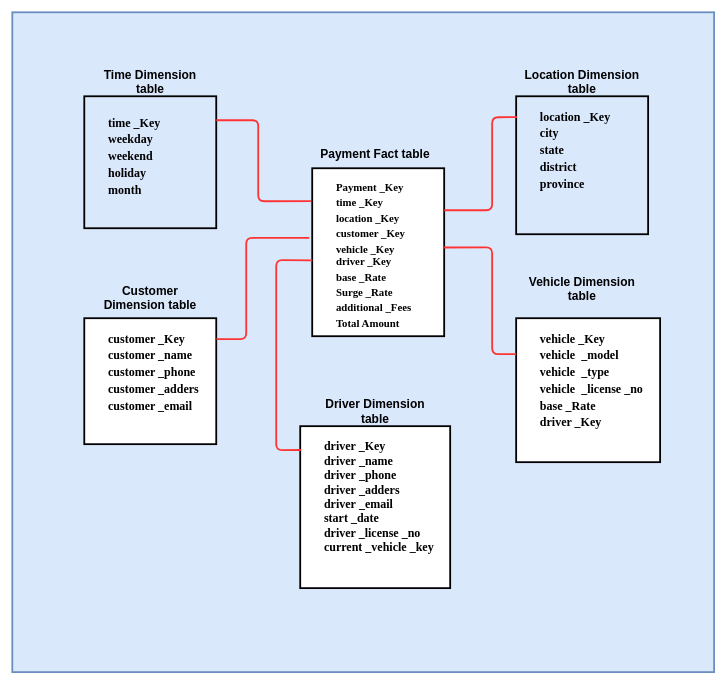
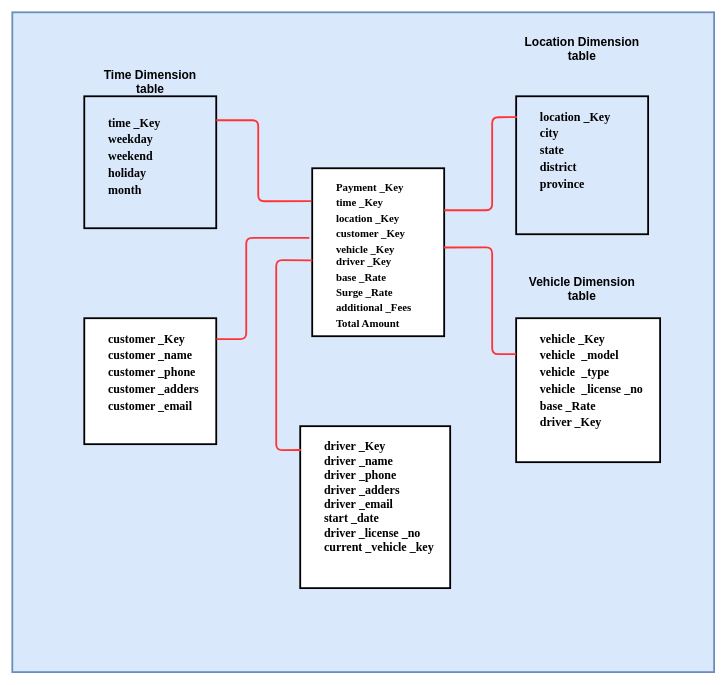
(582, 81) -> (582, 48)
(375, 153) -> none
(150, 297) -> none
(375, 411) -> none
